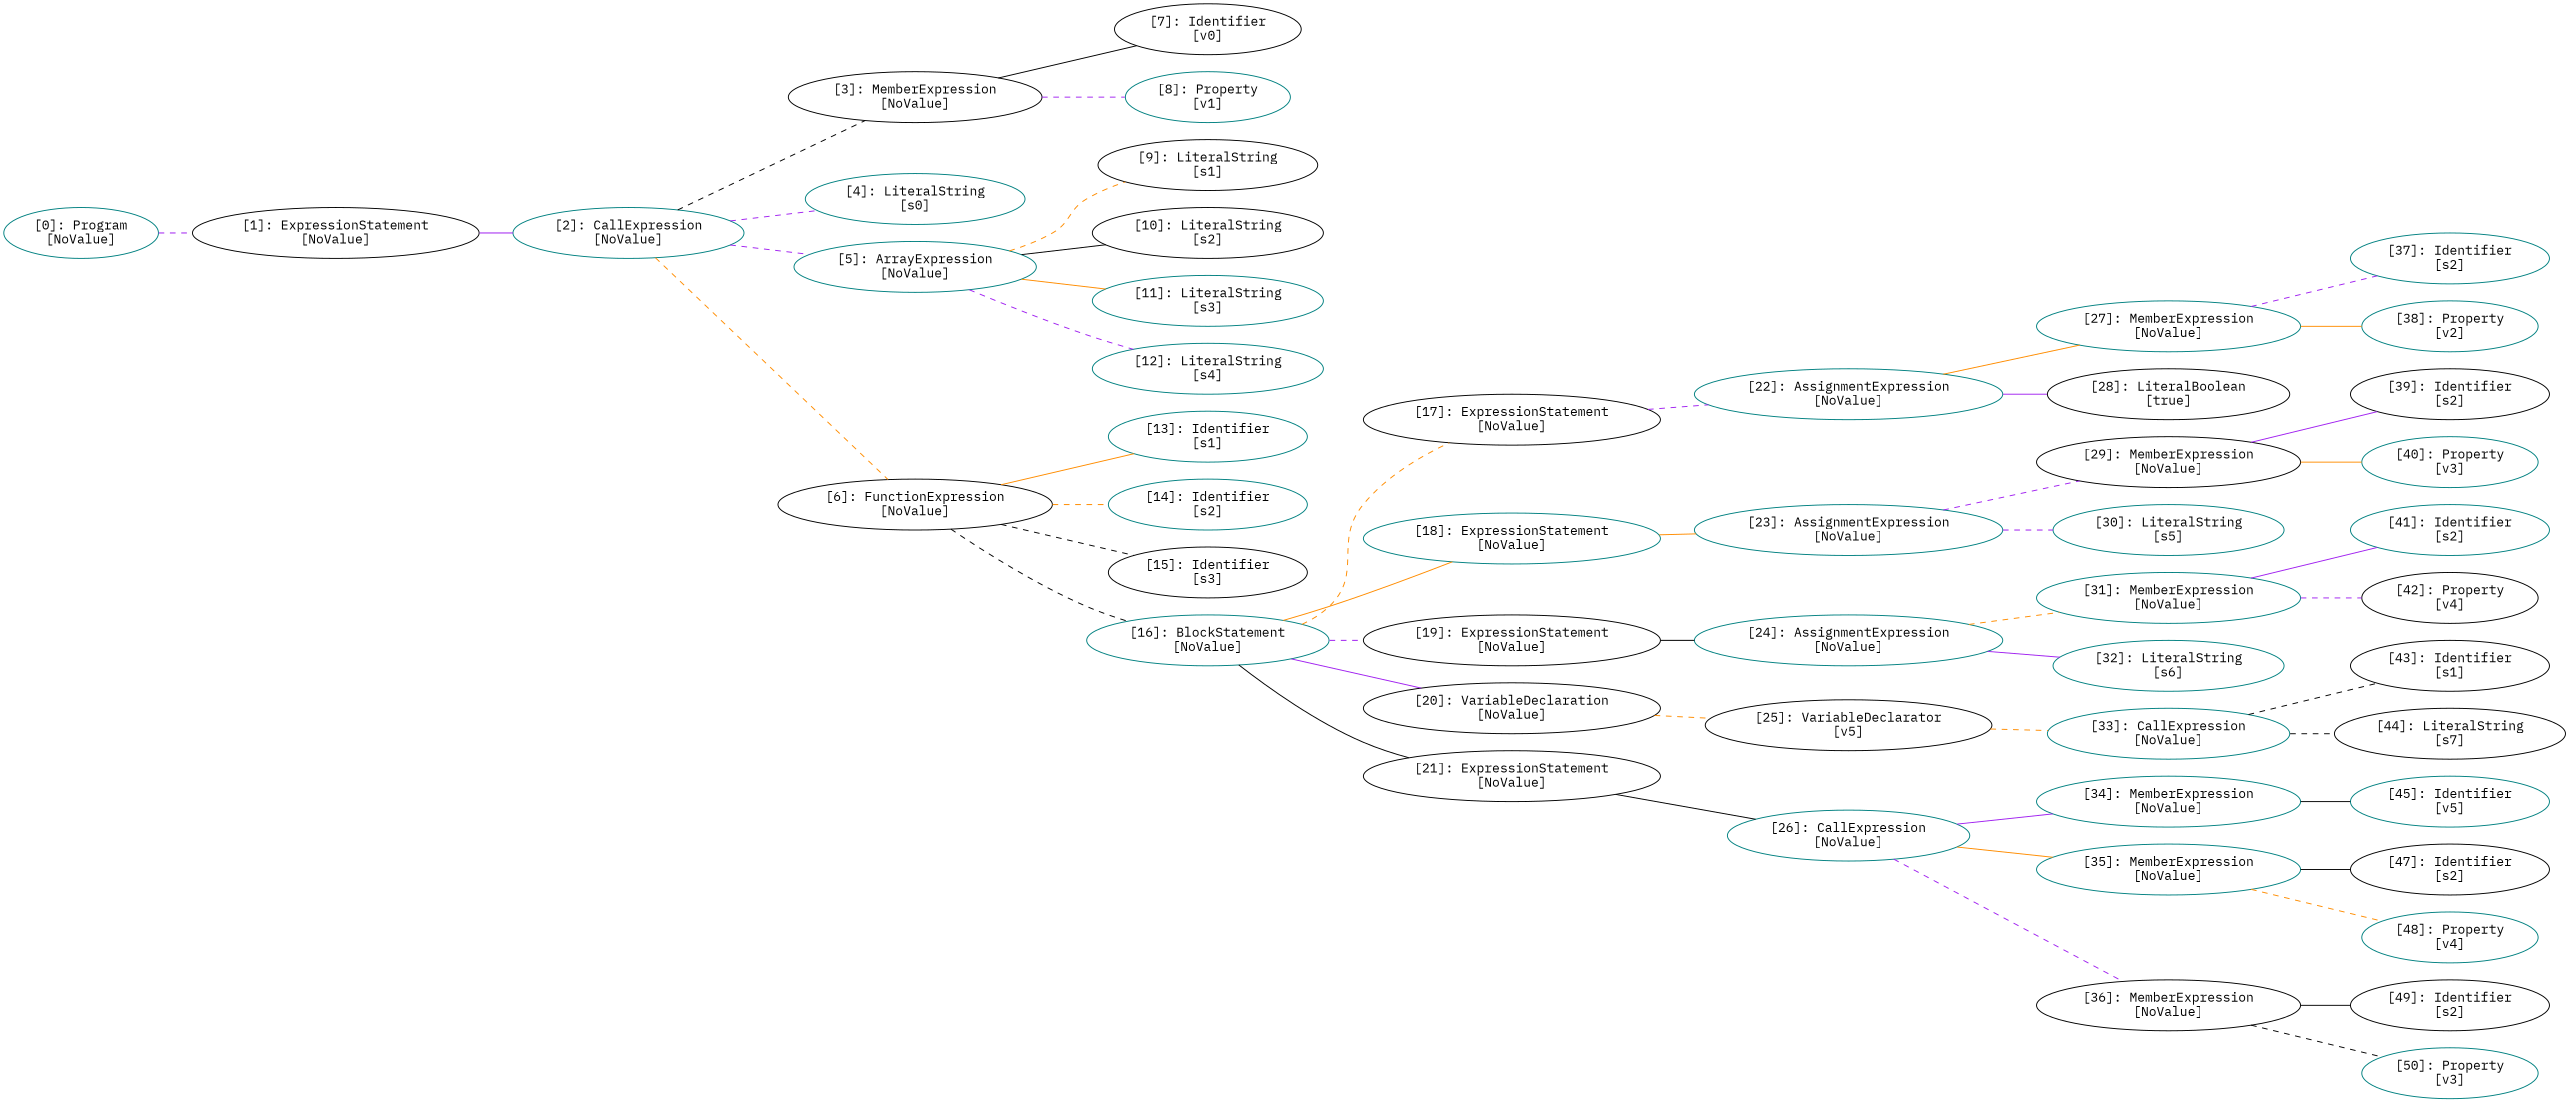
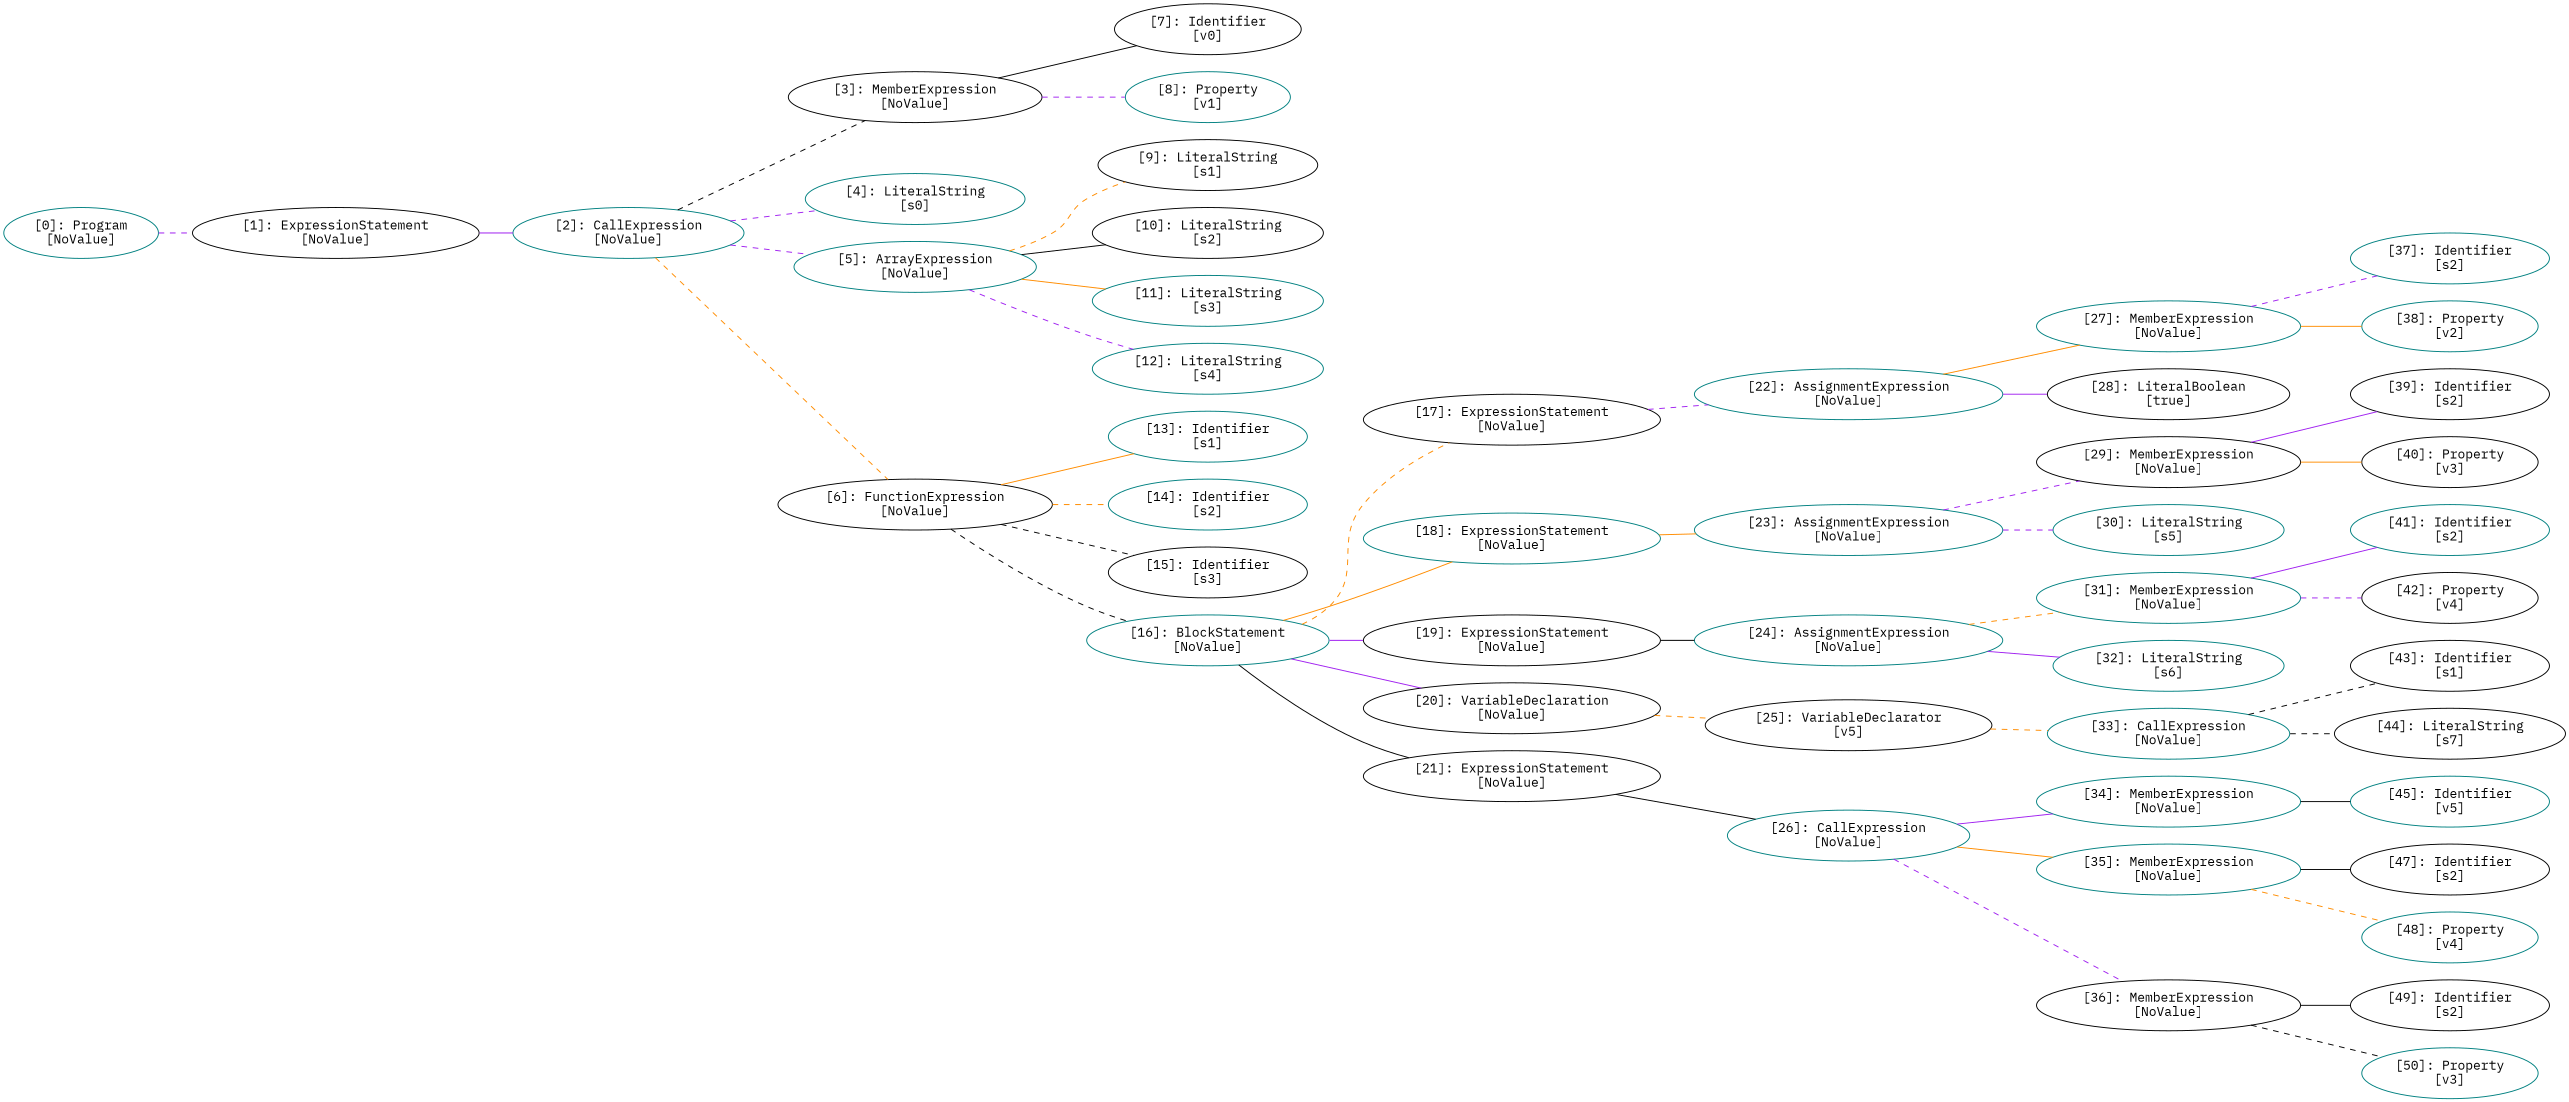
(2450, 462) -> (2450, 462)
(1346, 640) -> (1346, 640)
